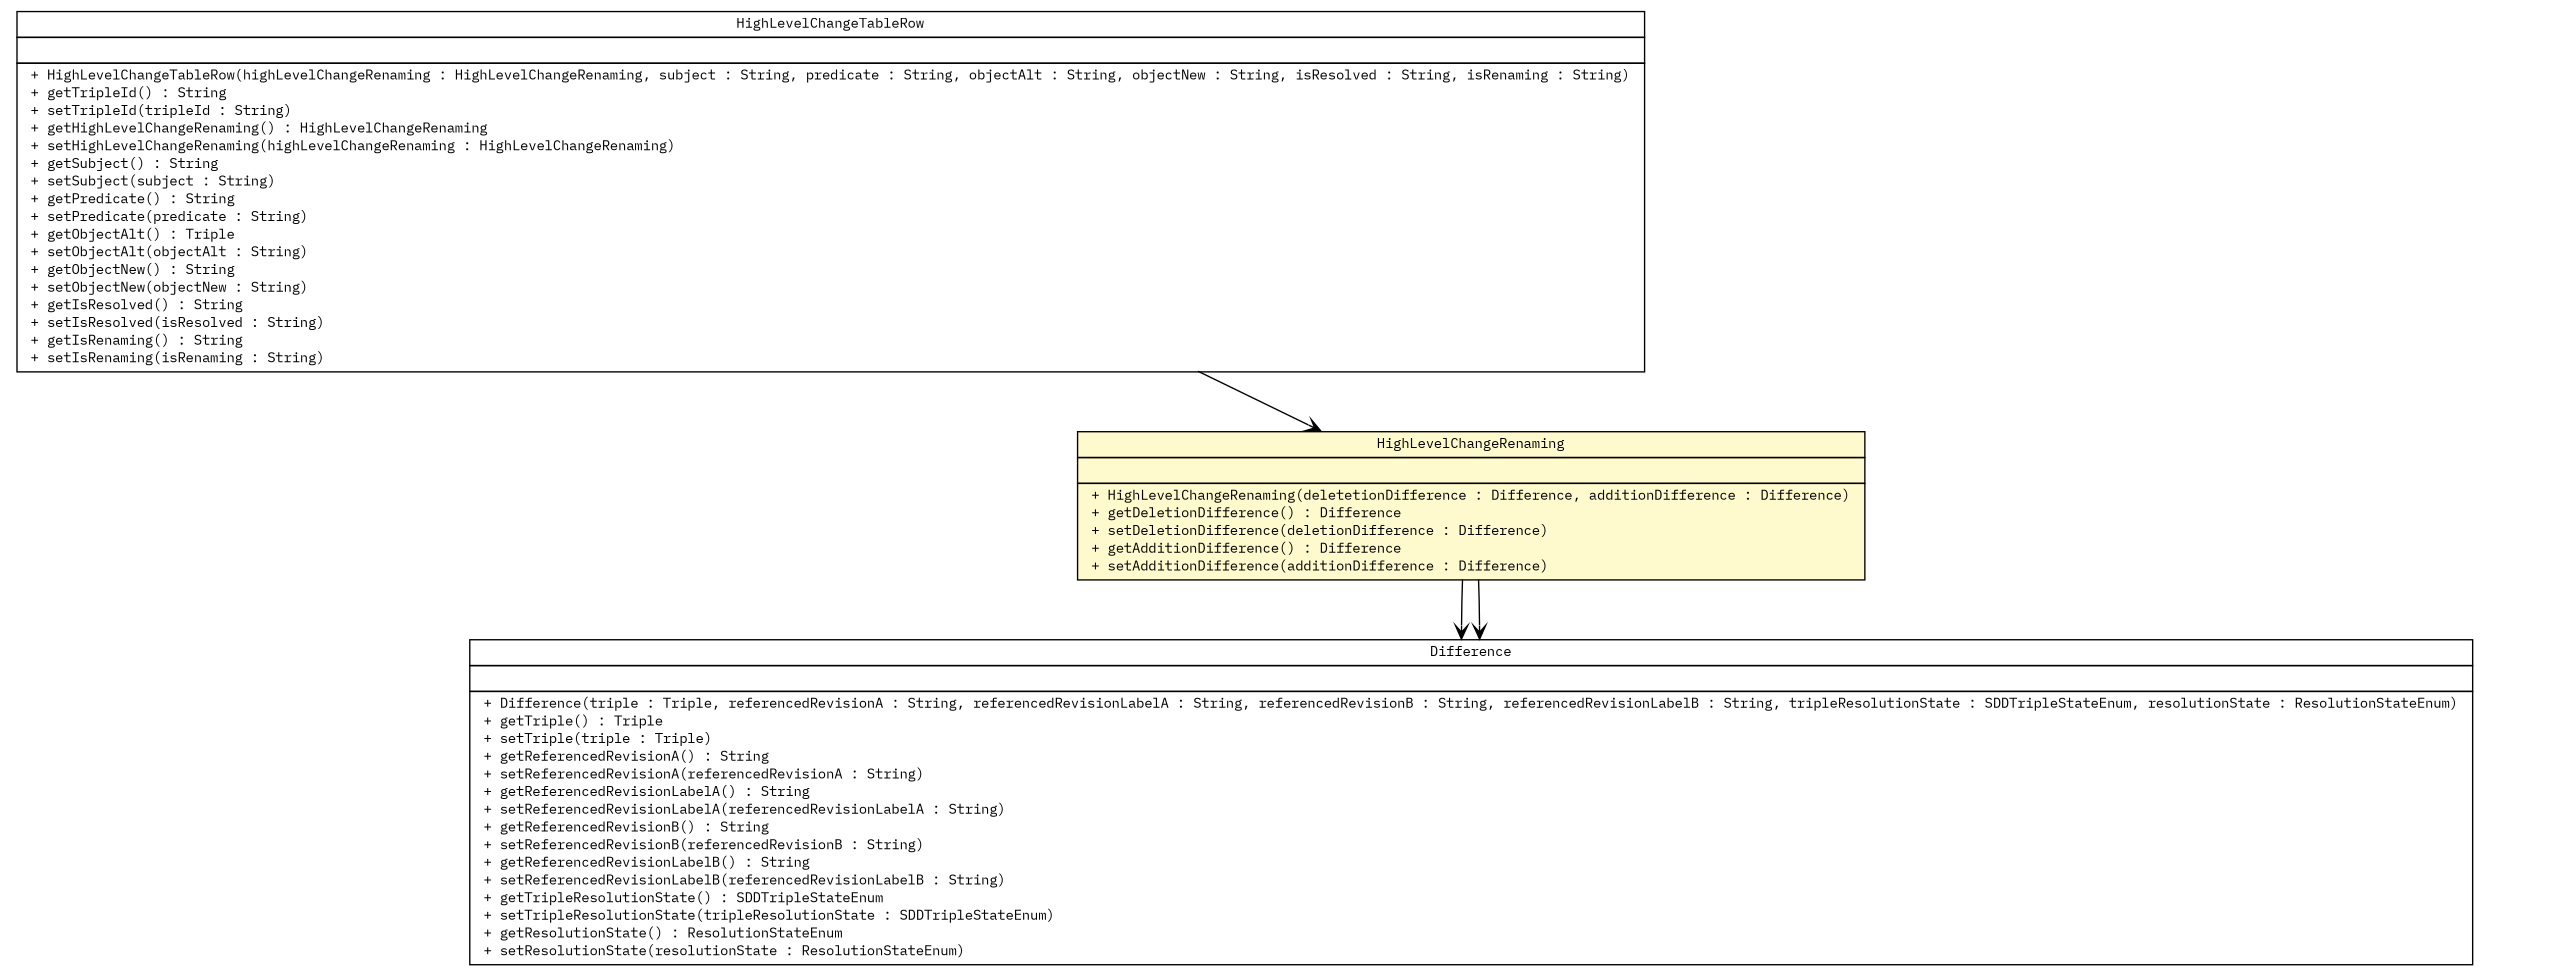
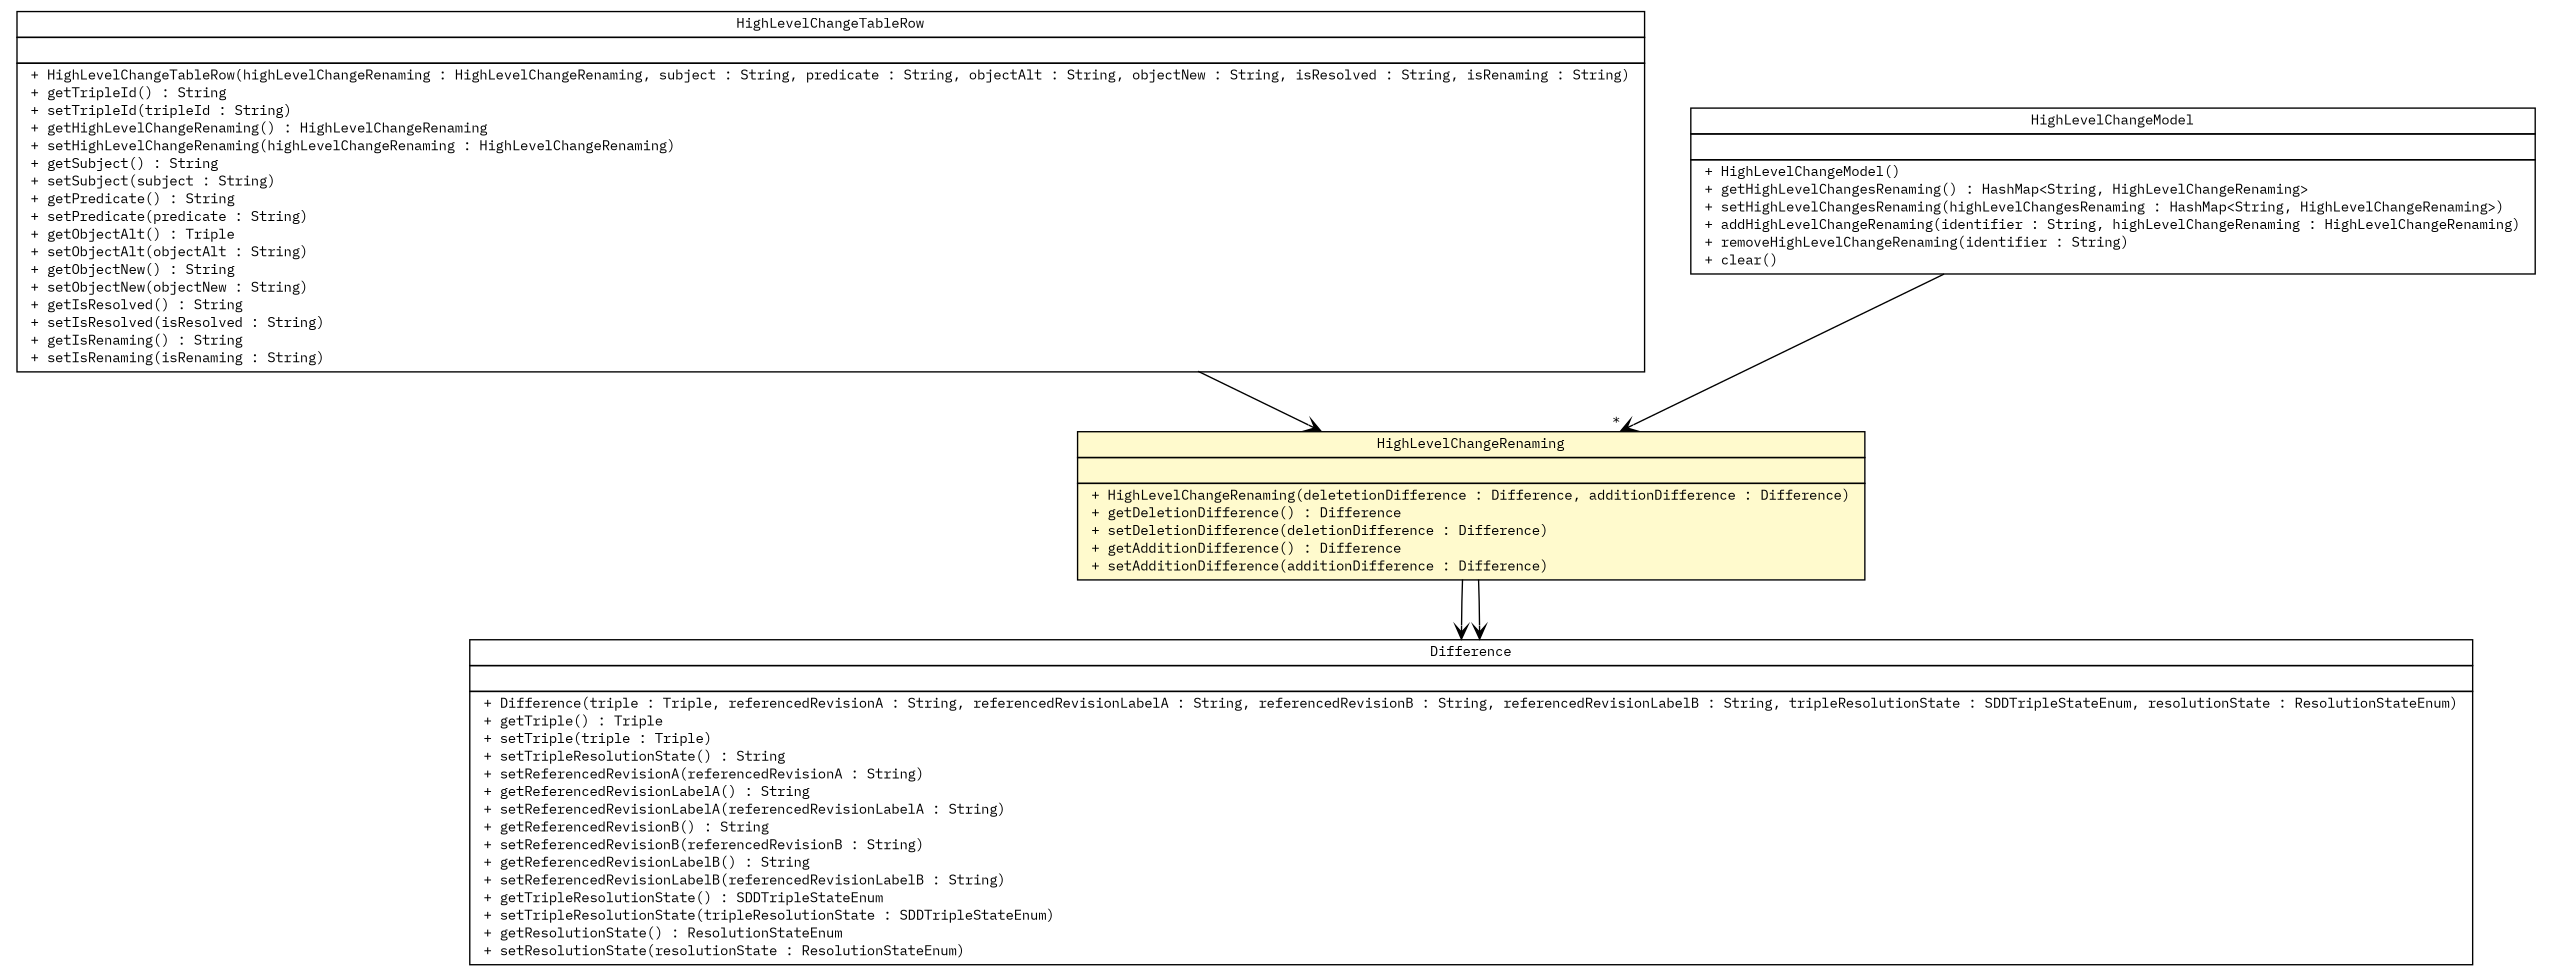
none -> (2112, 191)
(627, 757) -> (635, 757)
